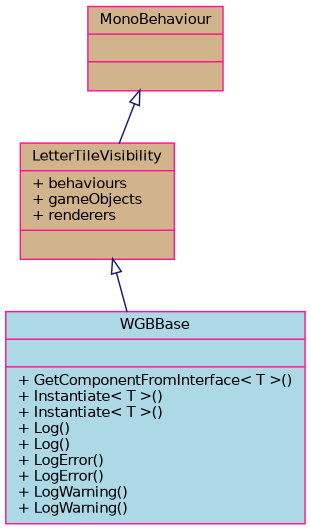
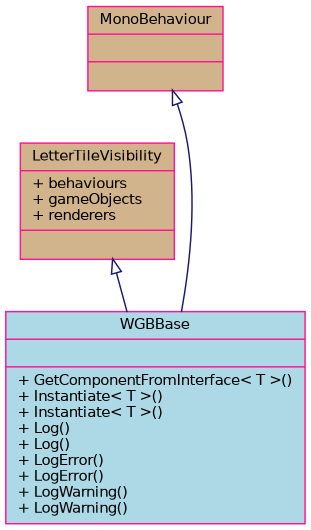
(127, 124) -> (192, 208)
